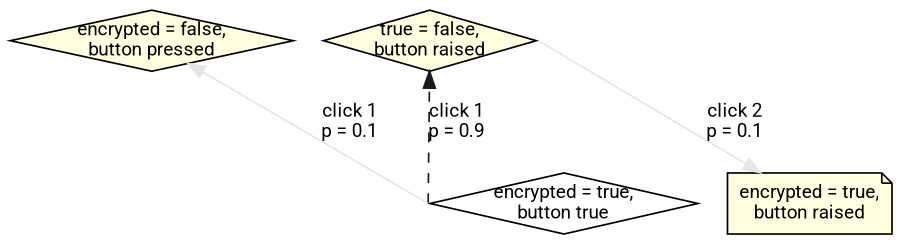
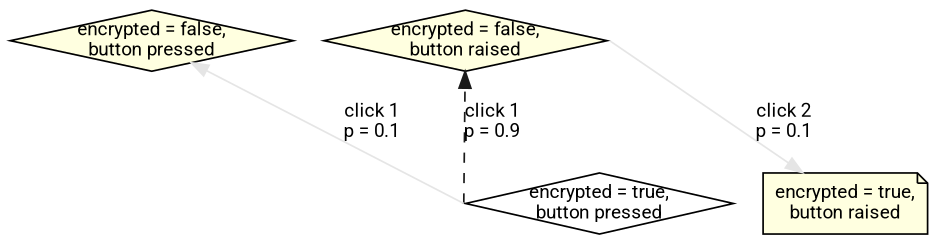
(430, 41) -> (465, 41)
(564, 204) -> (599, 204)
